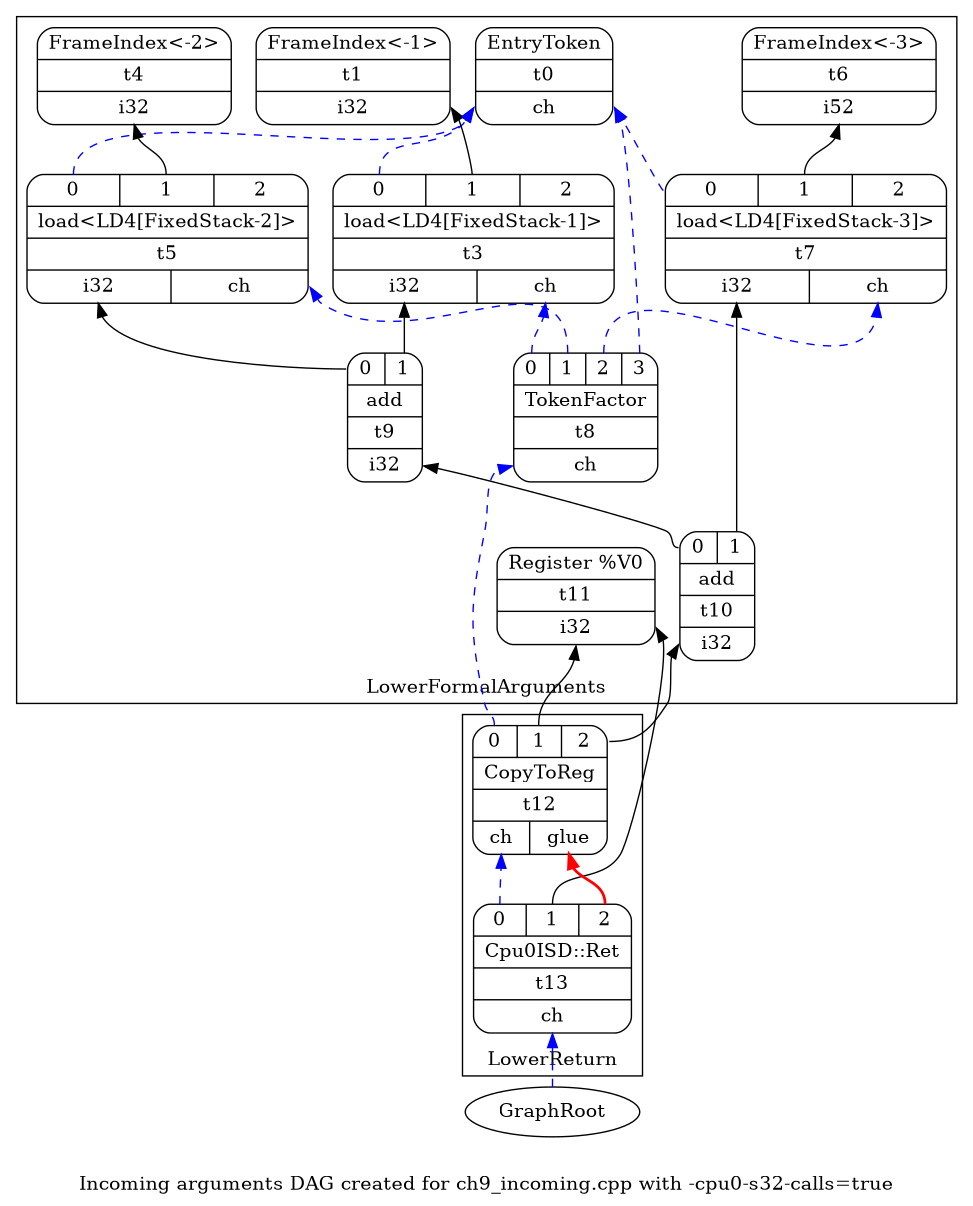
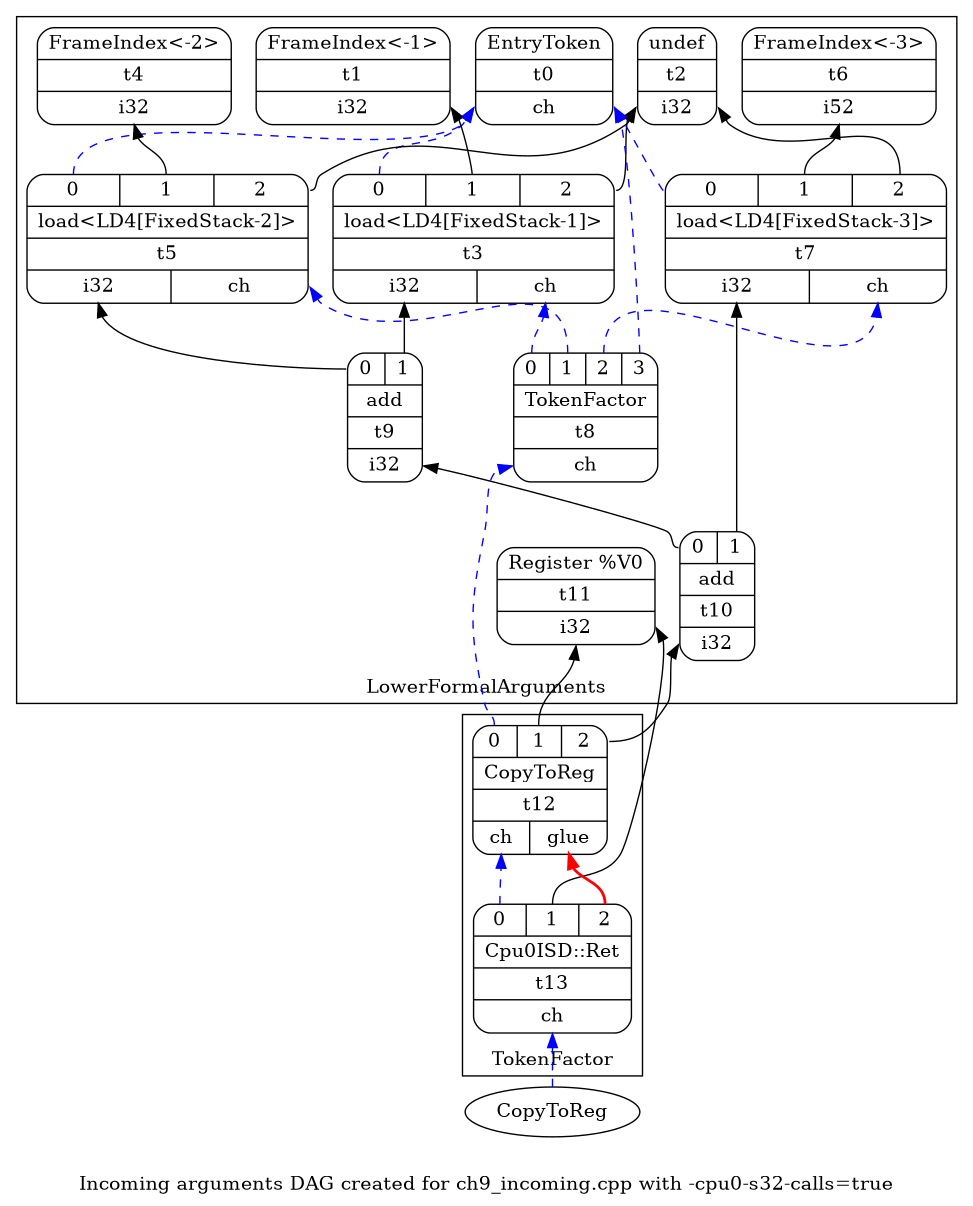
none -> (677, 76)
(553, 1060) -> (553, 1060)
(553, 1112) -> (553, 1112)
